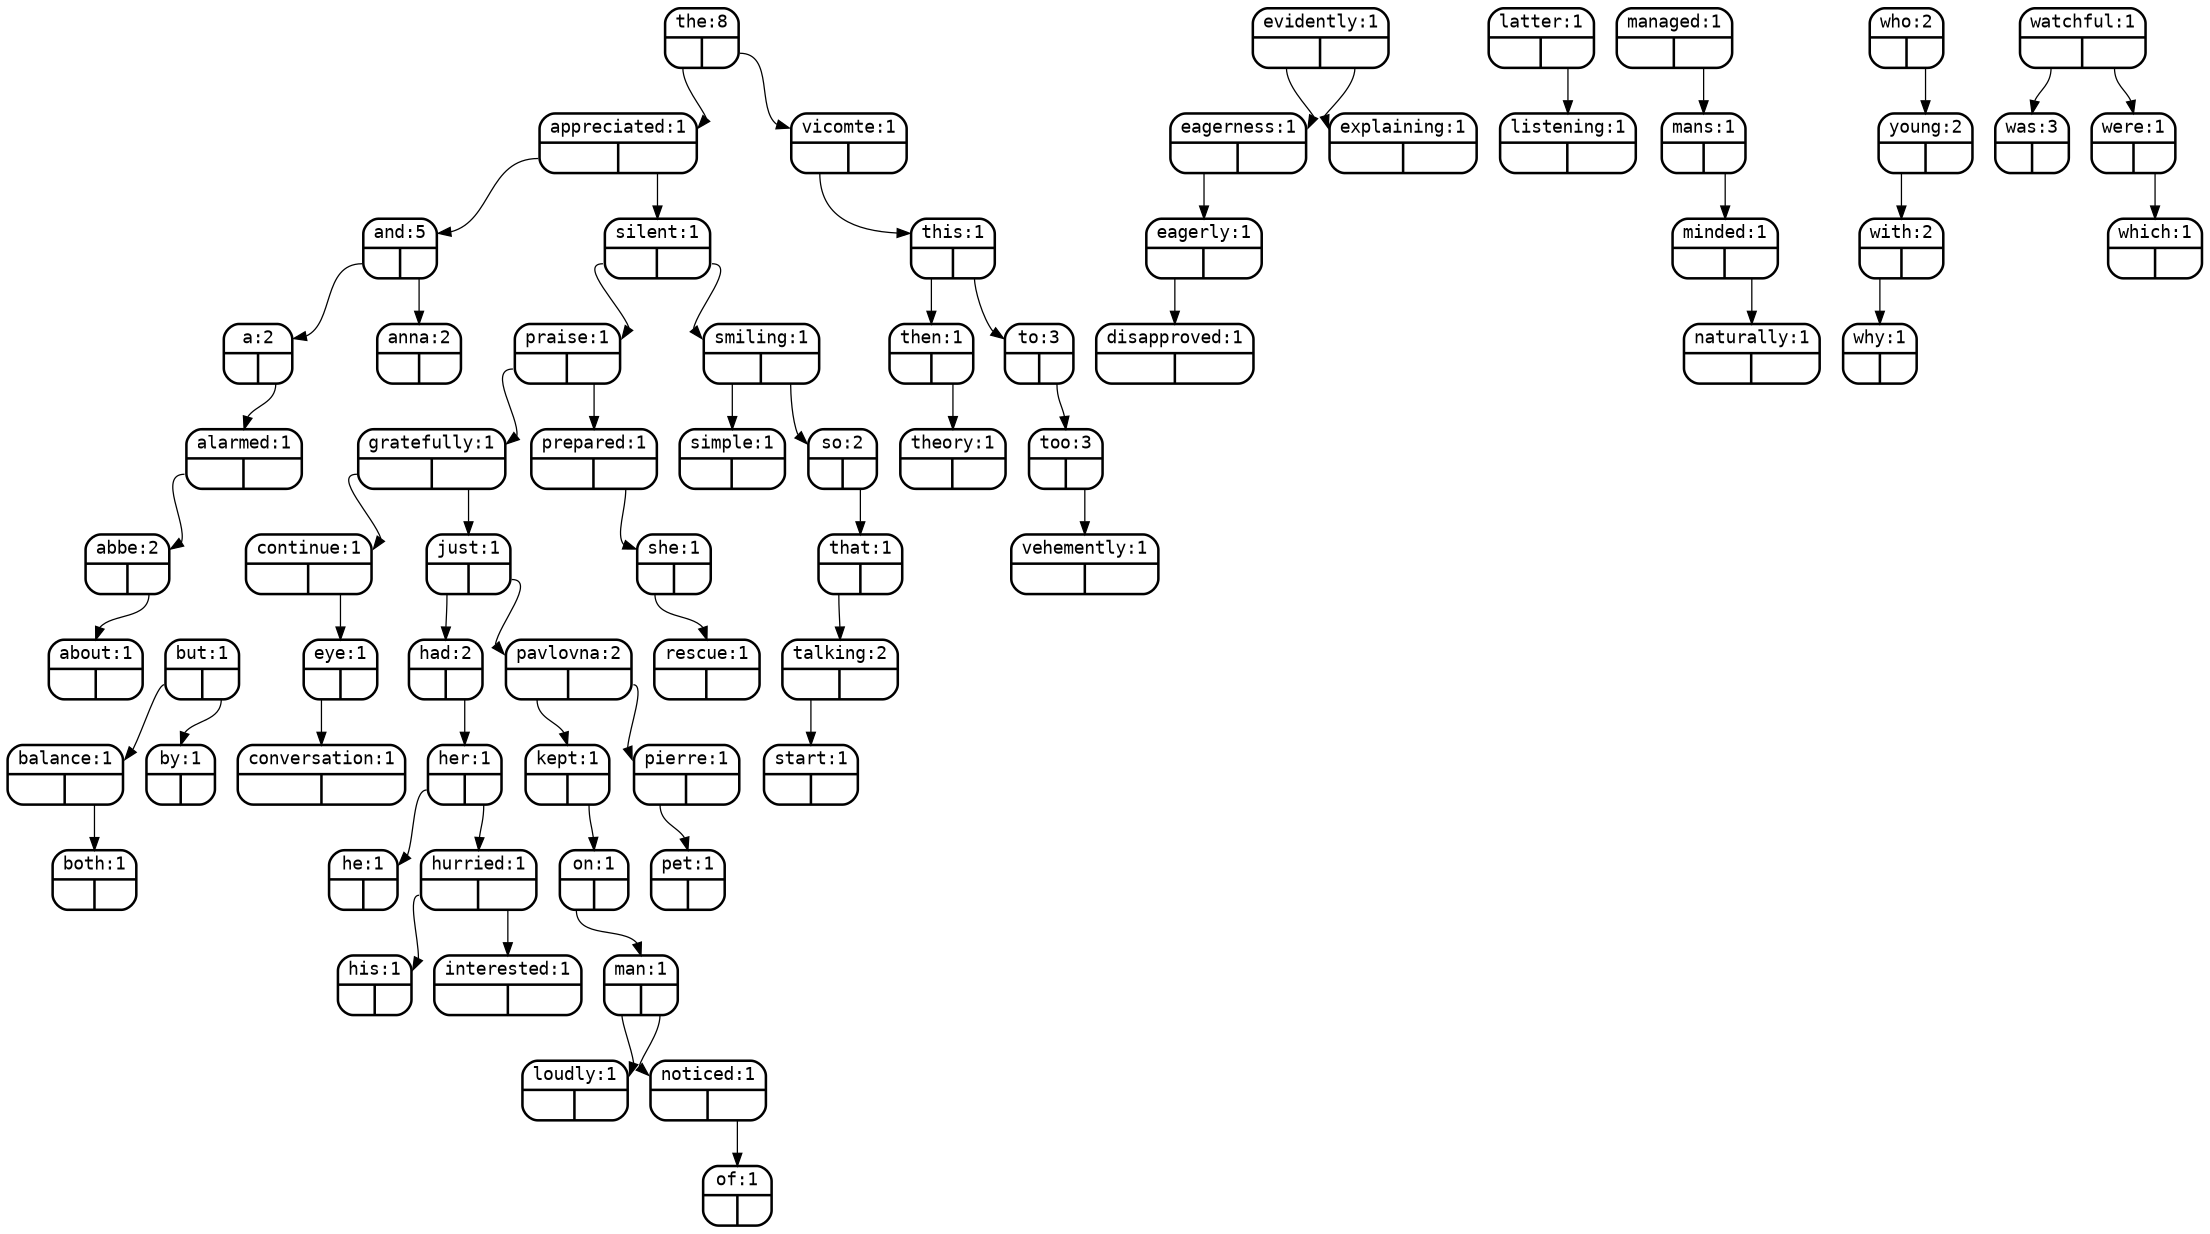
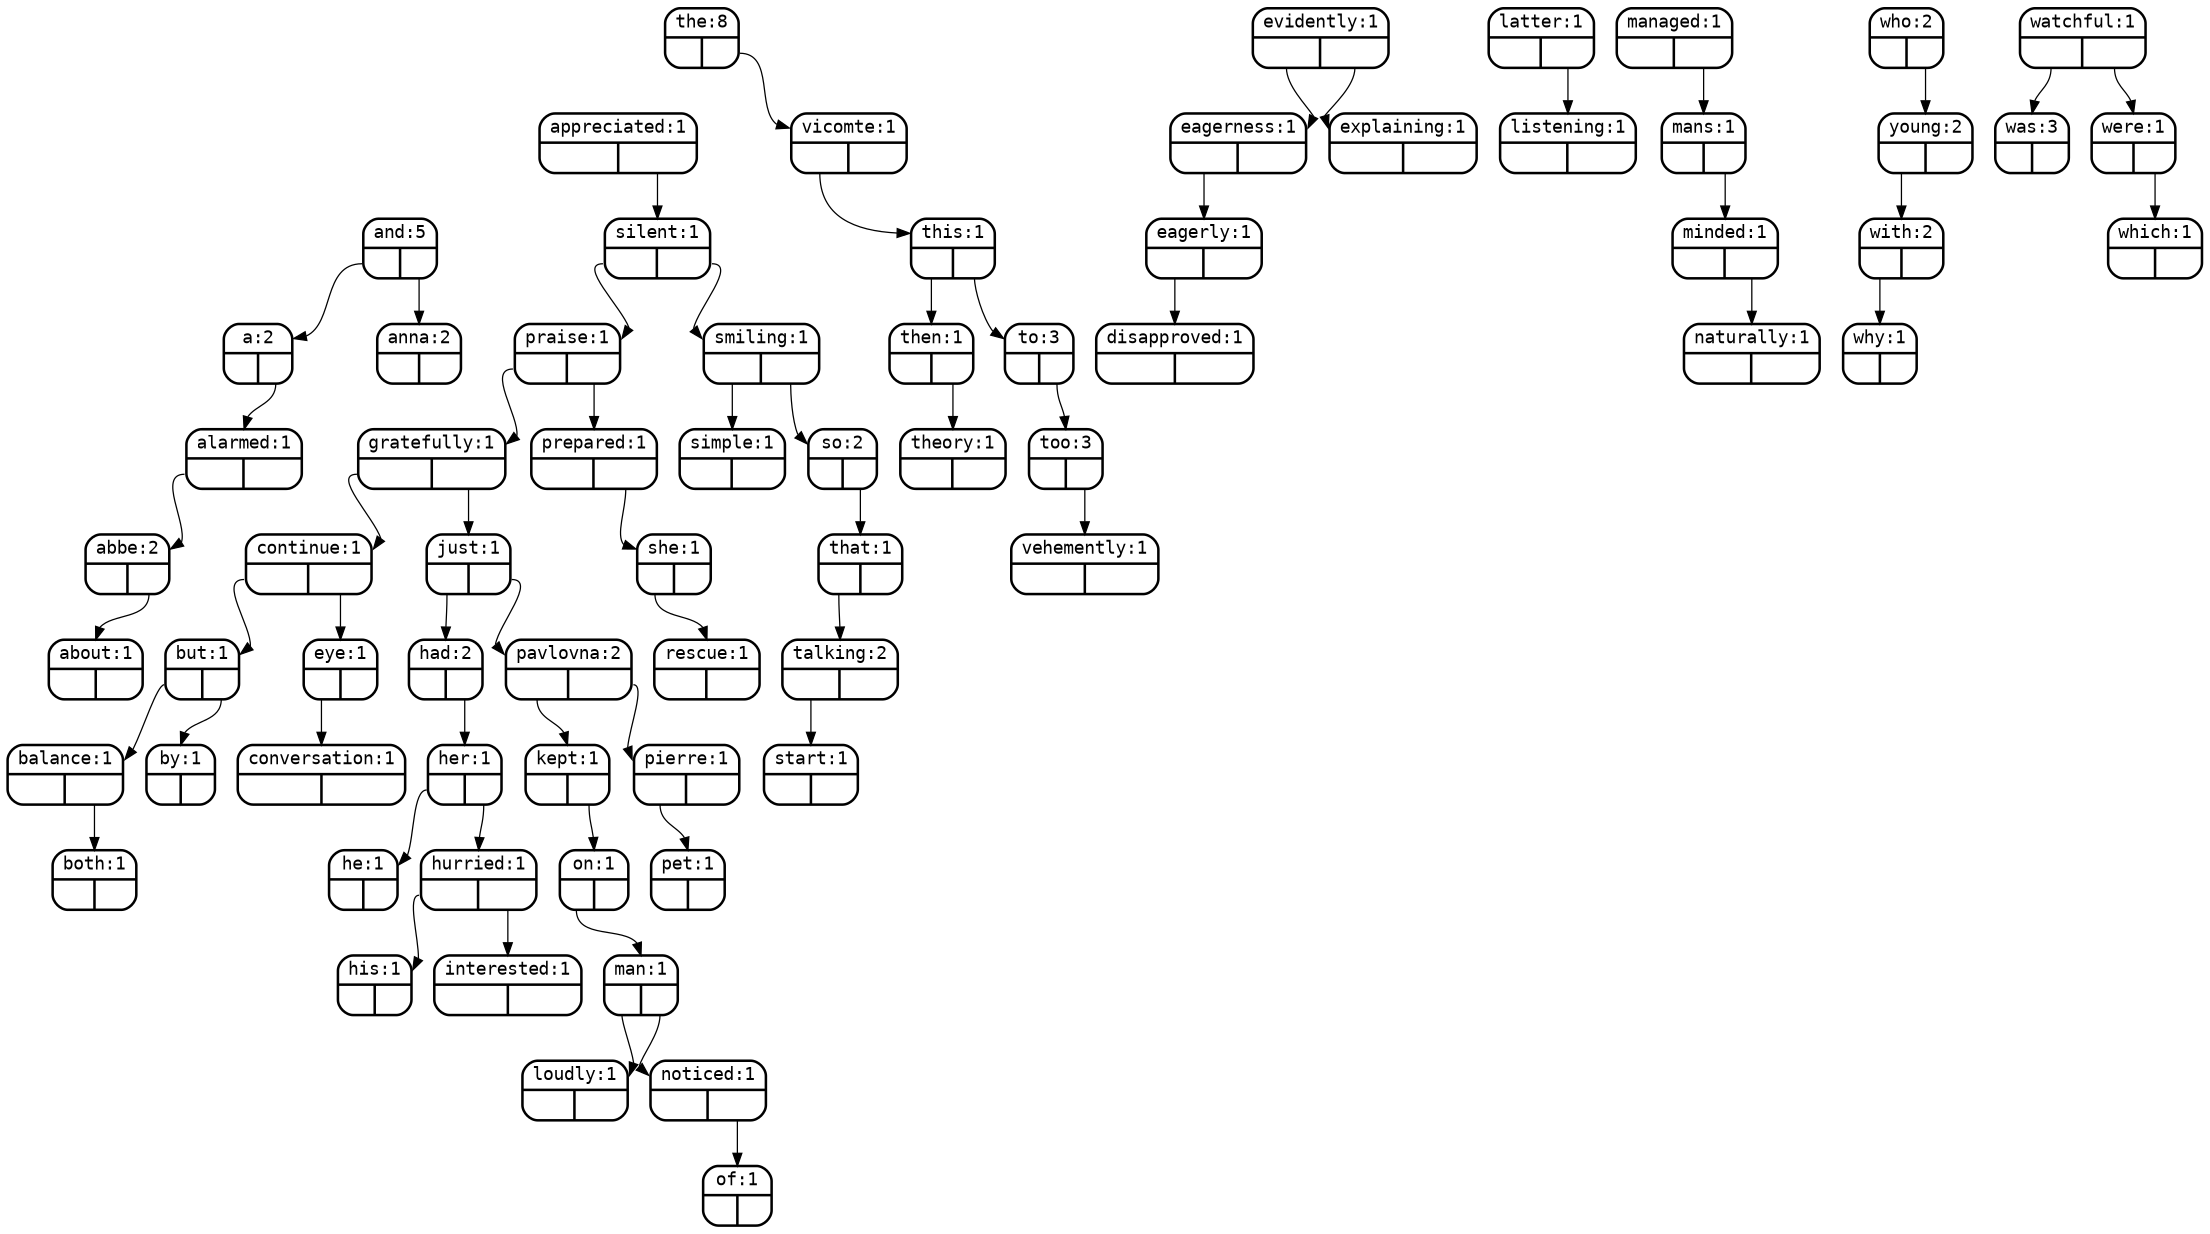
(692, 94) -> none
(492, 190) -> none
none -> (240, 610)
